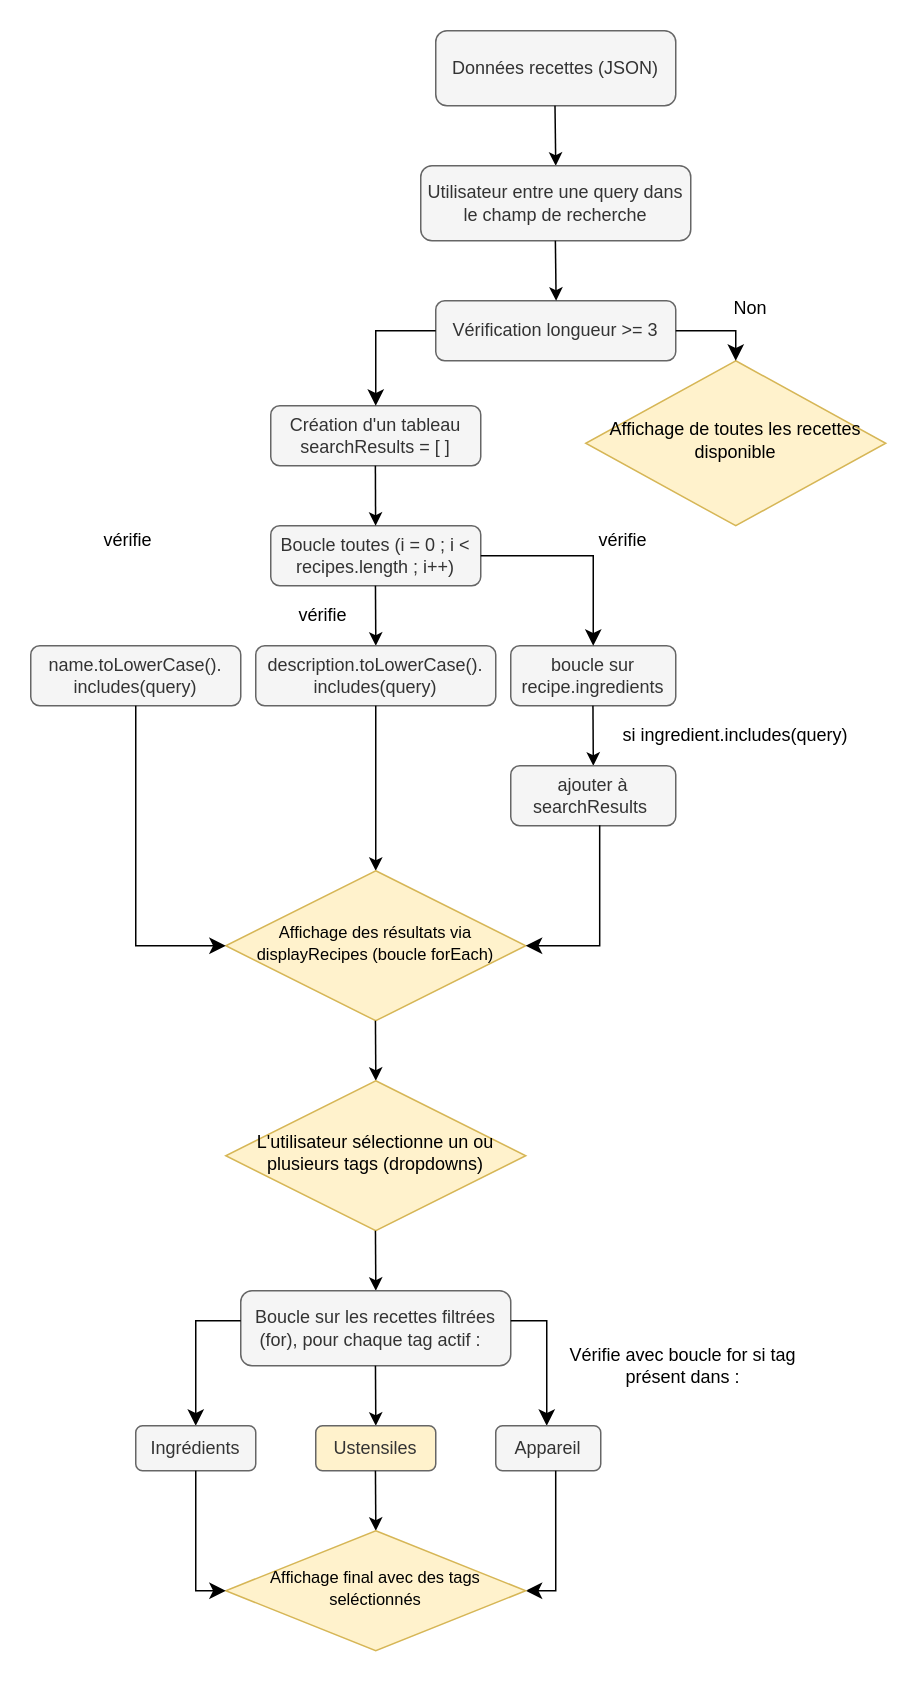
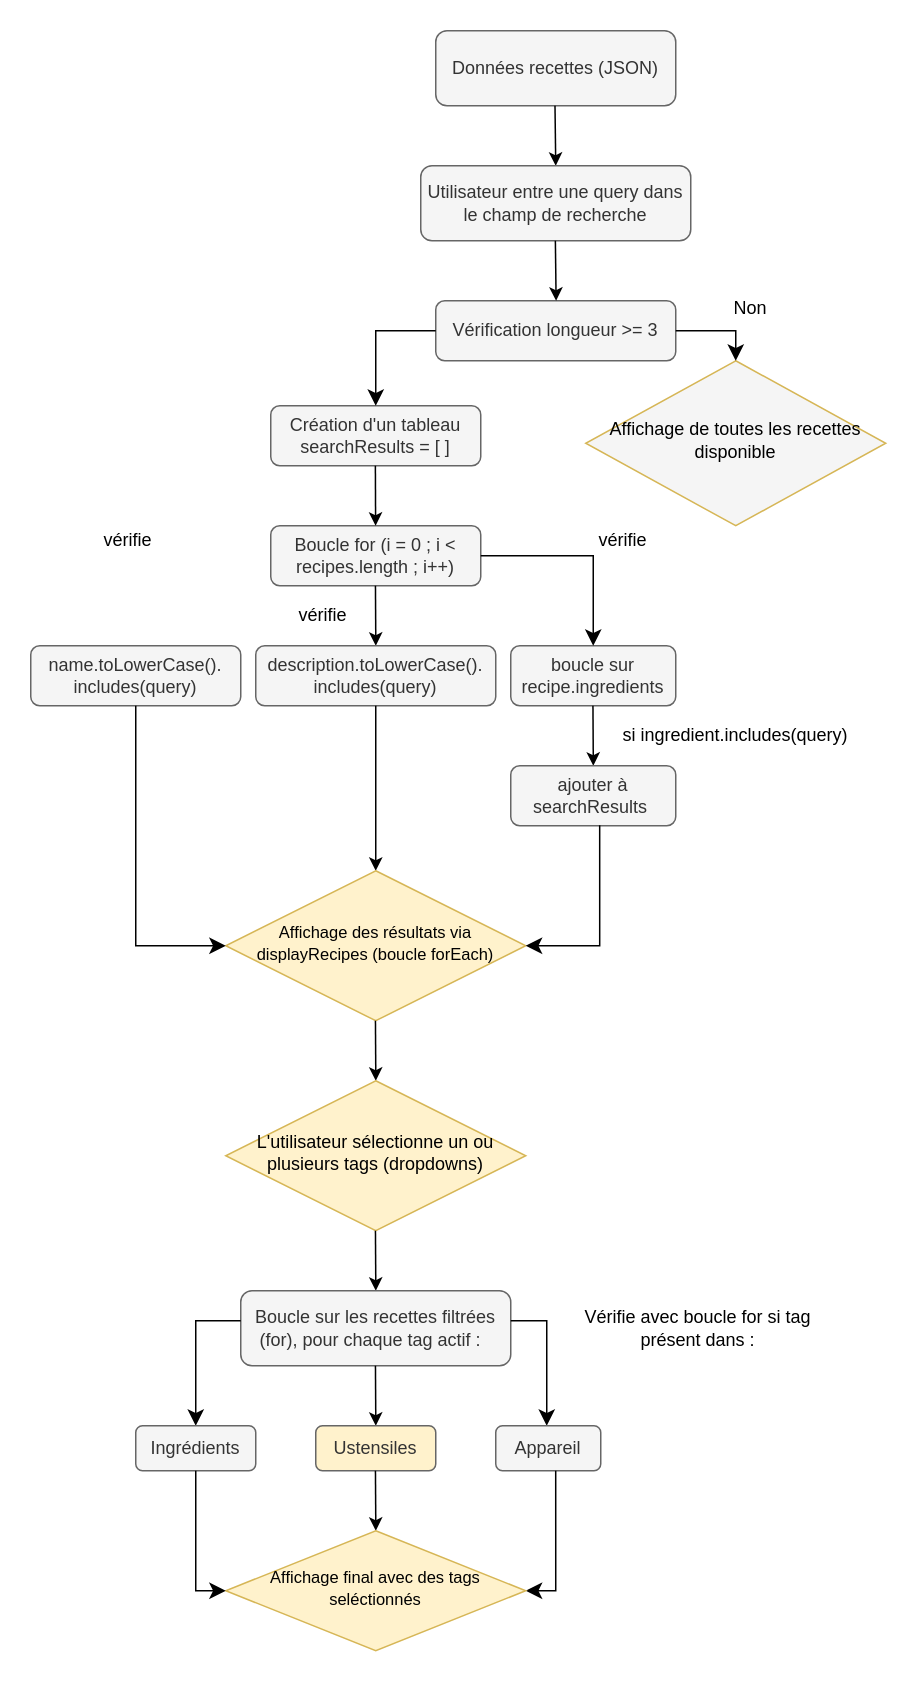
(736, 443) -> (736, 443)
(376, 556) -> (376, 556)
(683, 1366) -> (698, 1328)
